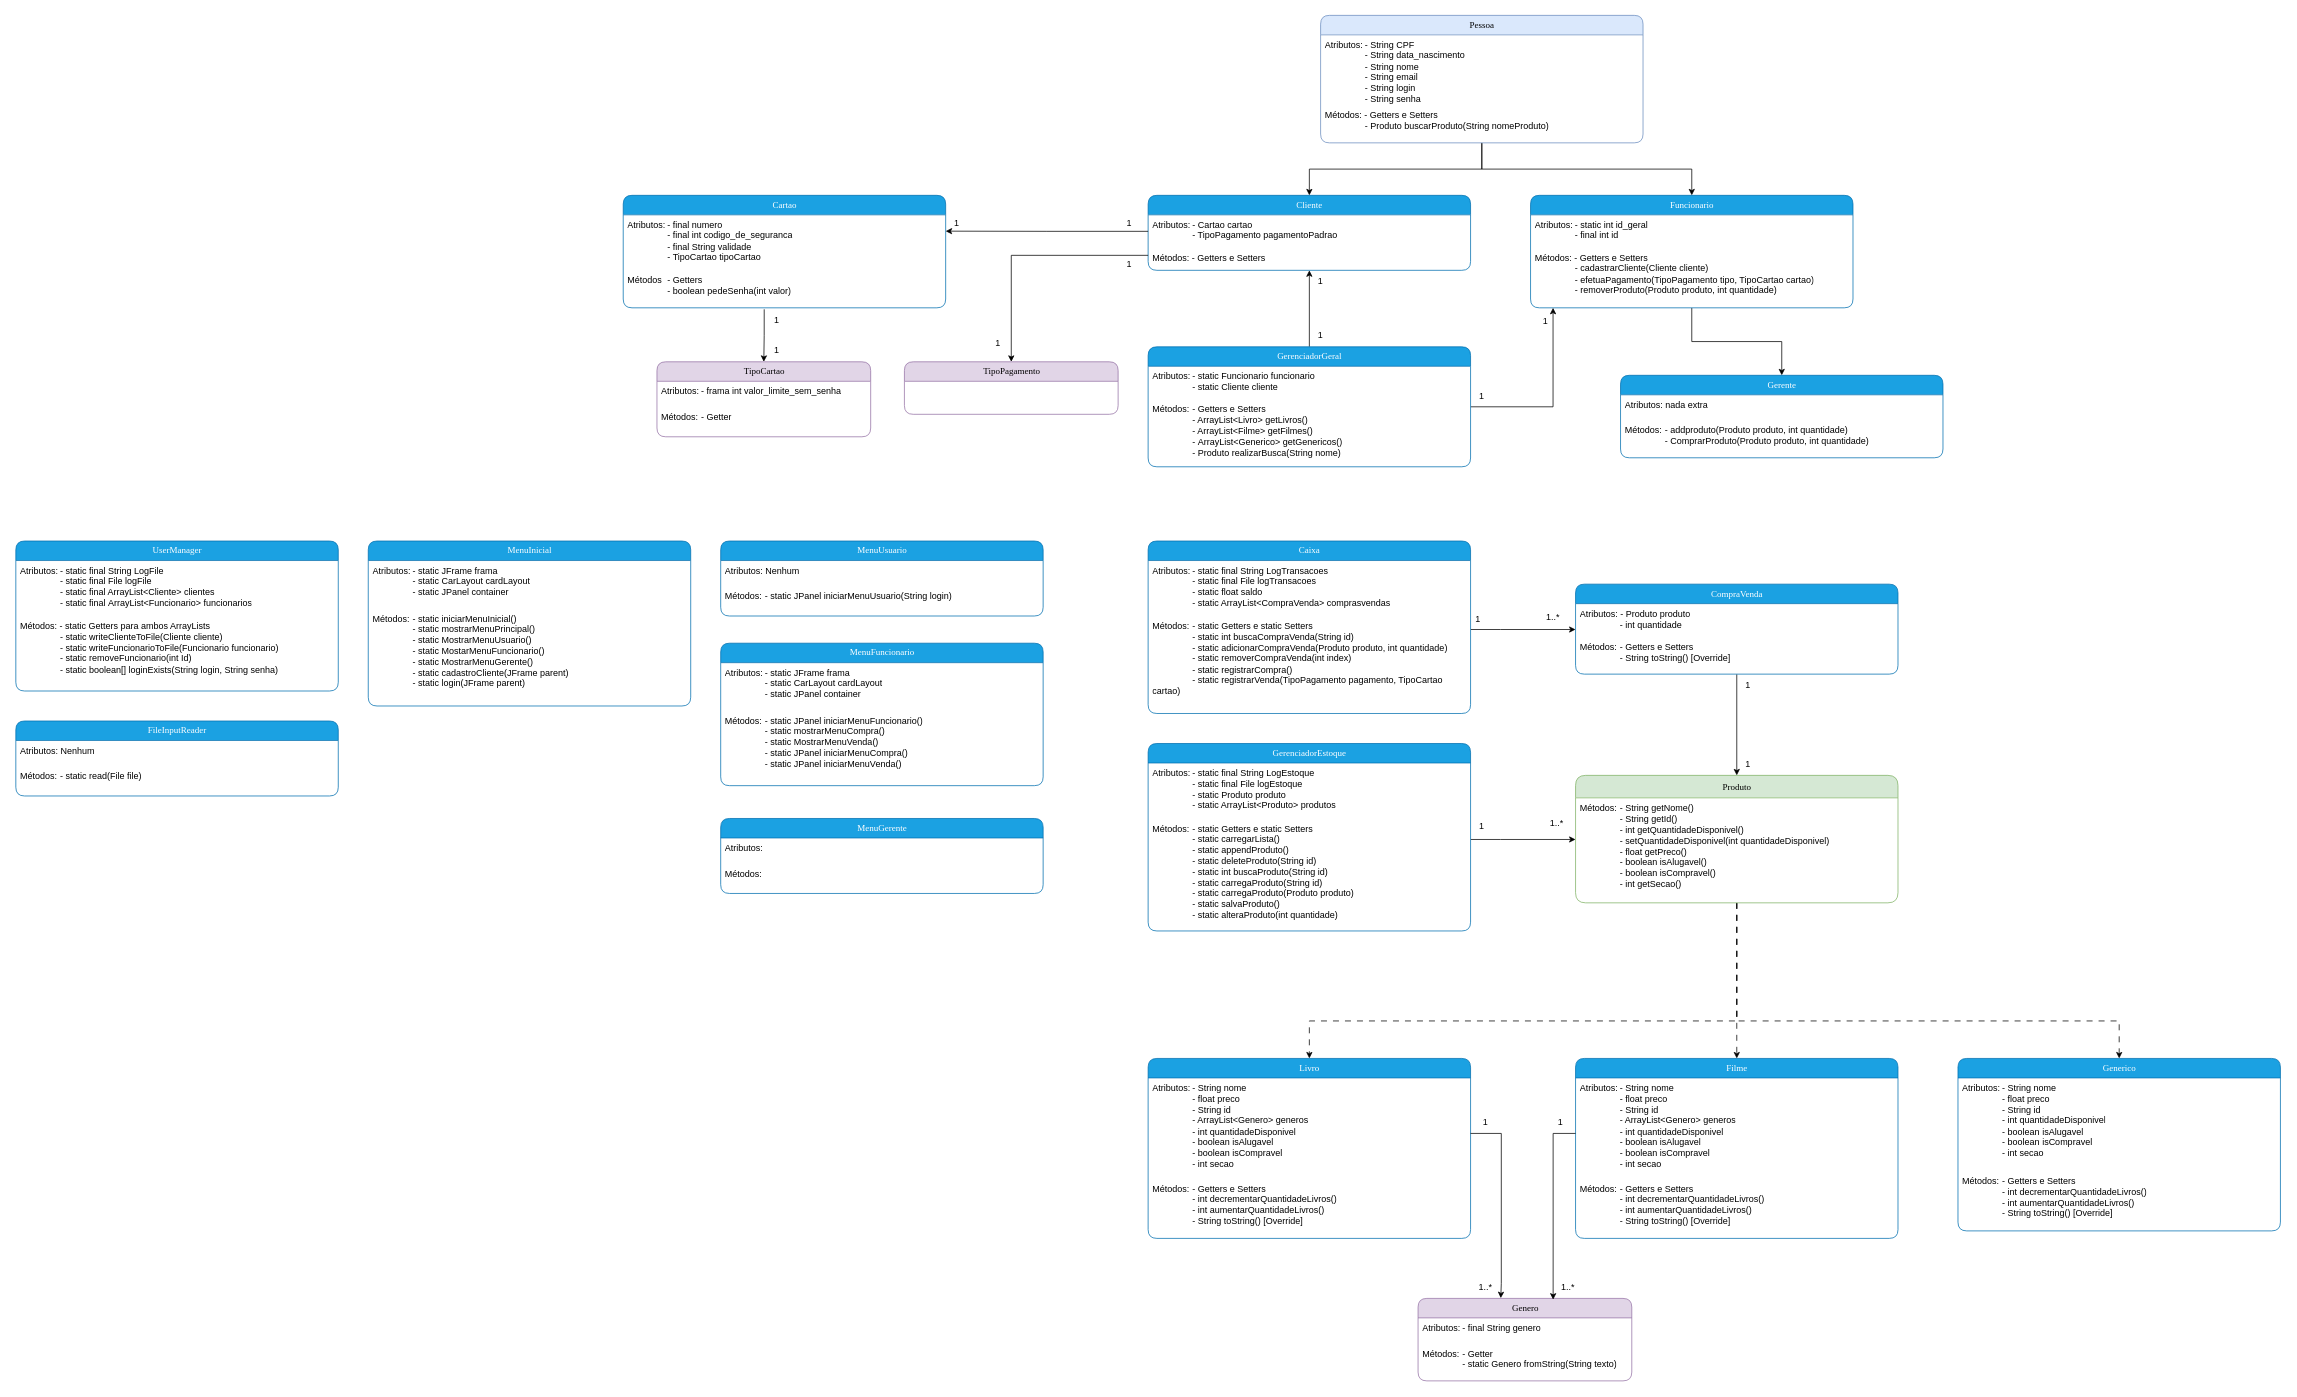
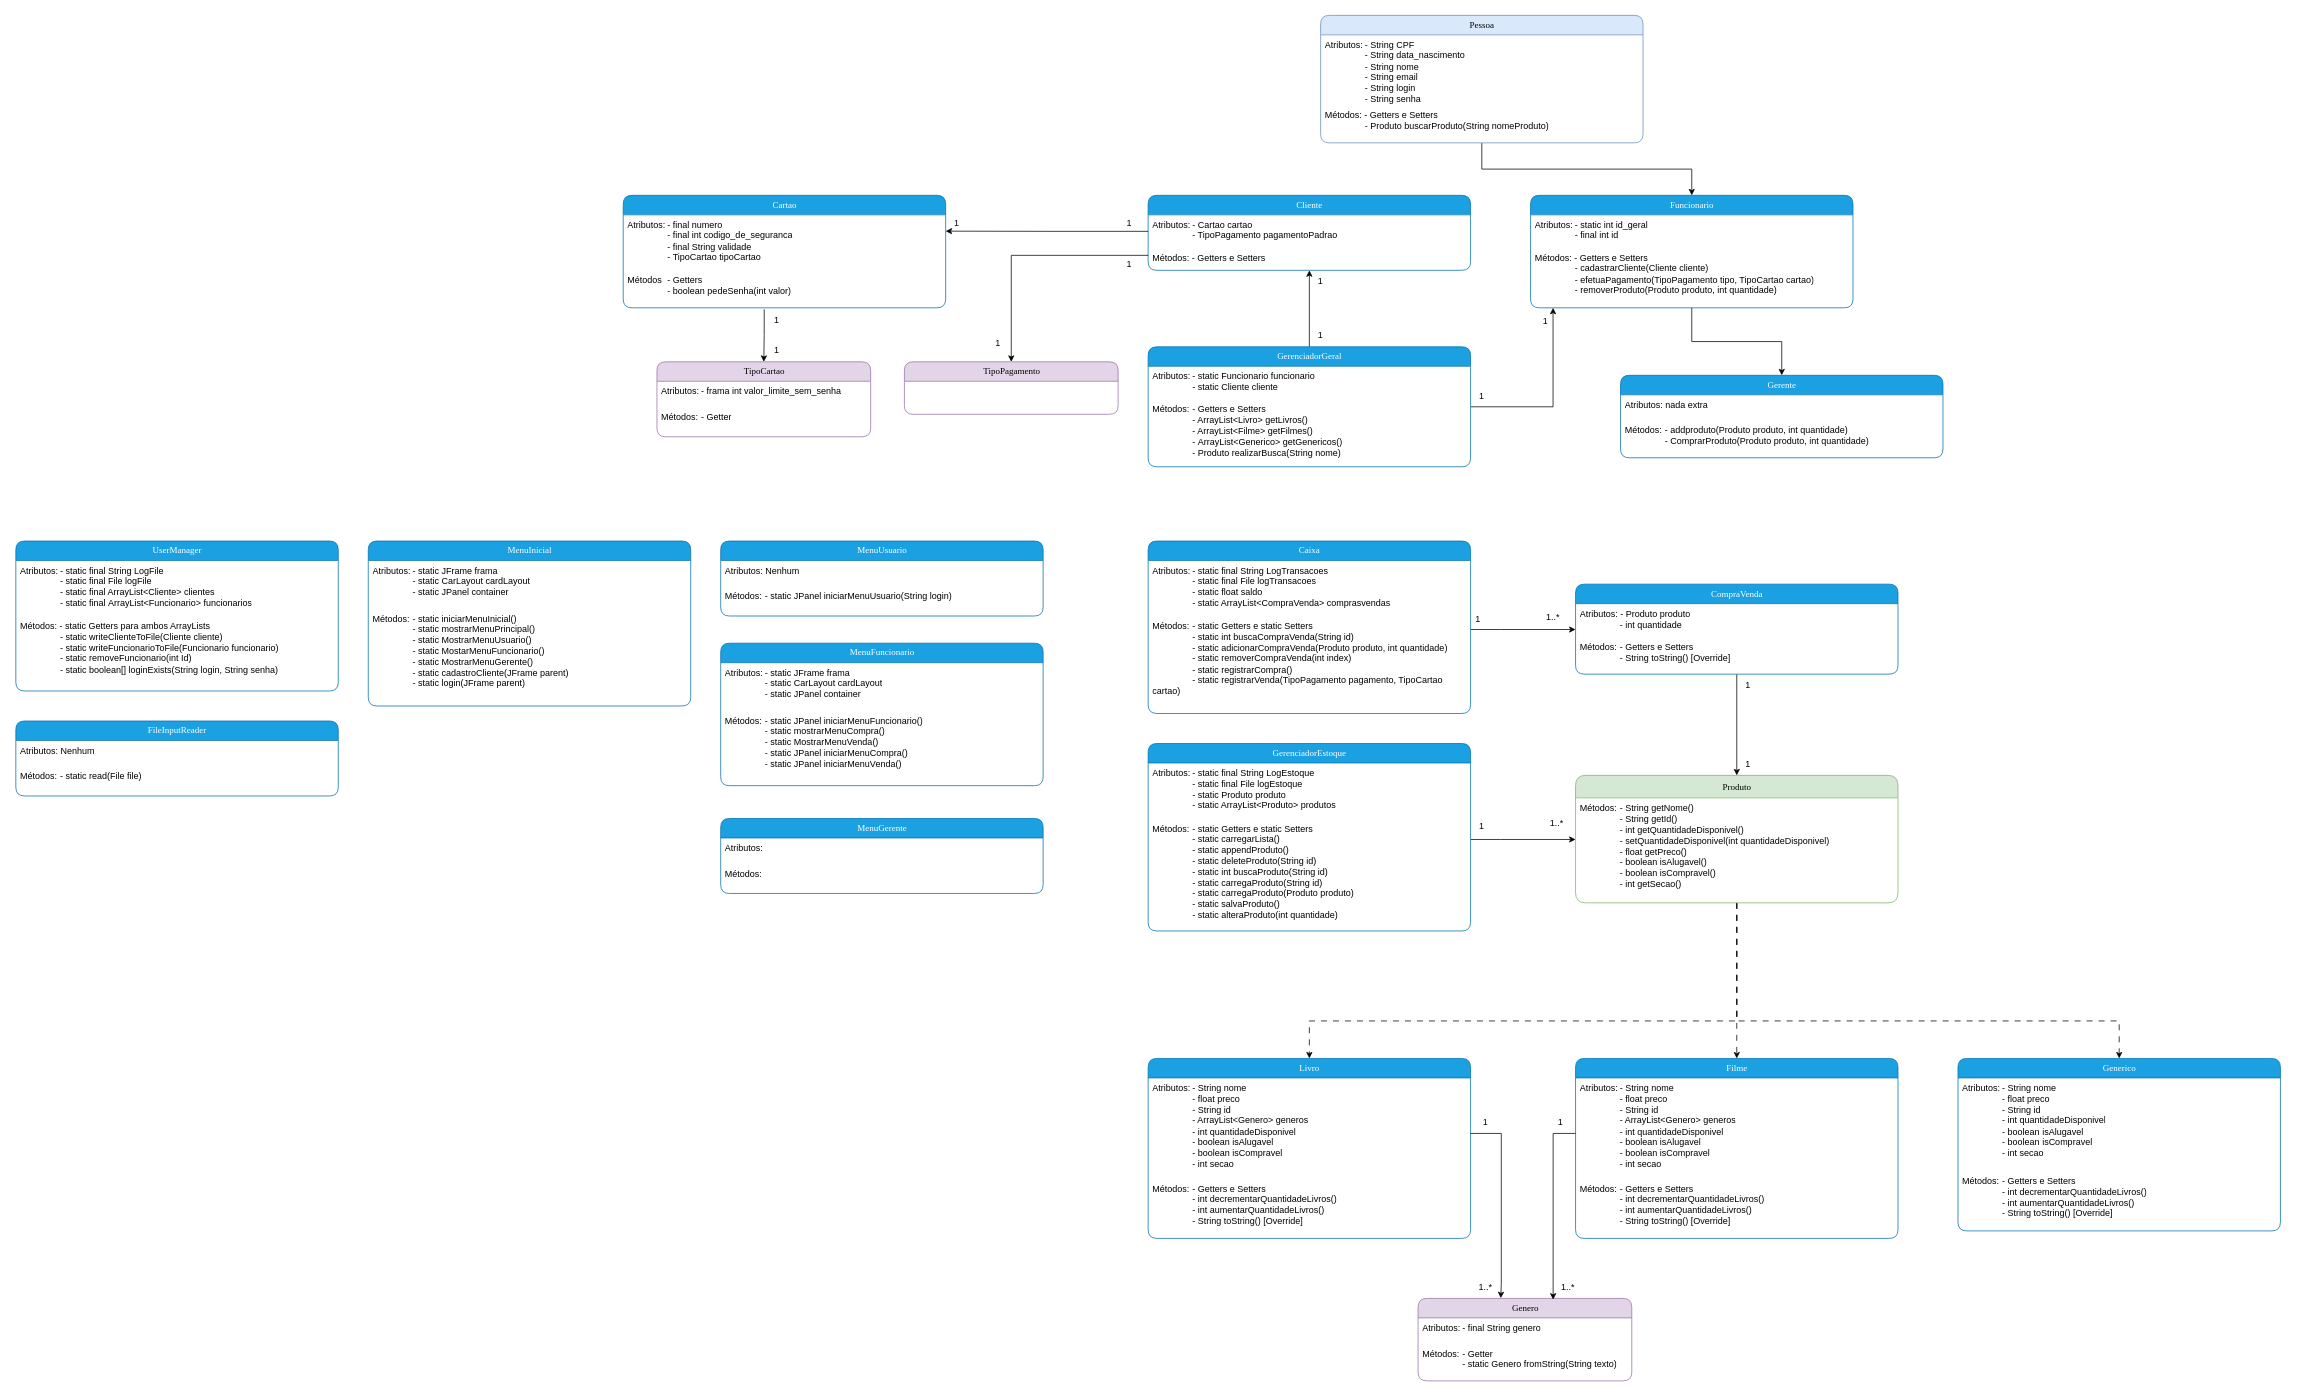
(1309, 178) -> none
